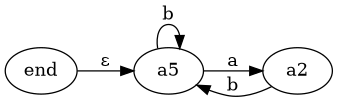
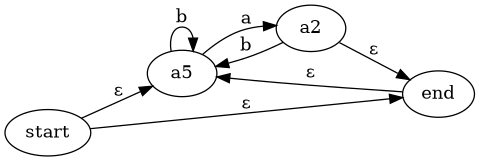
none -> (369, 58)
none -> (48, 133)
